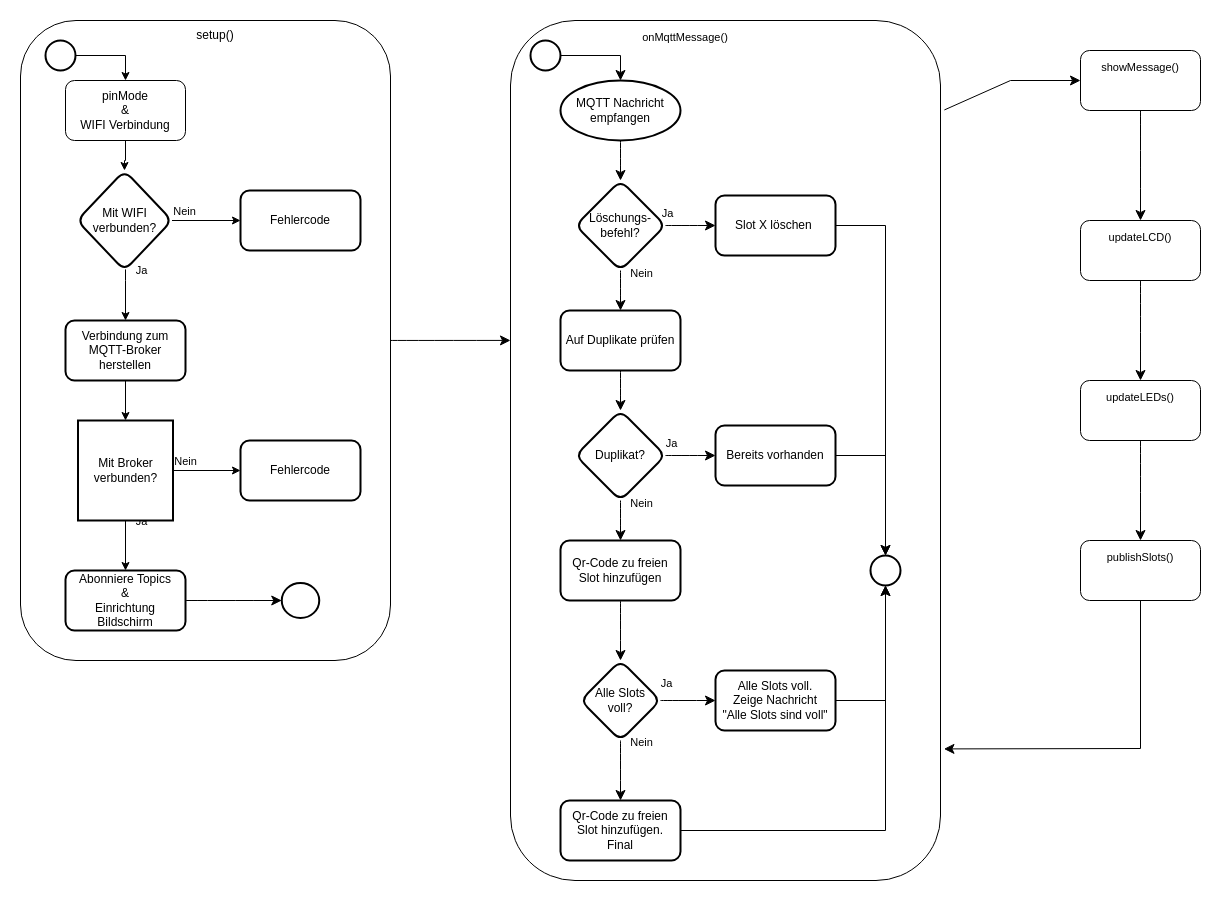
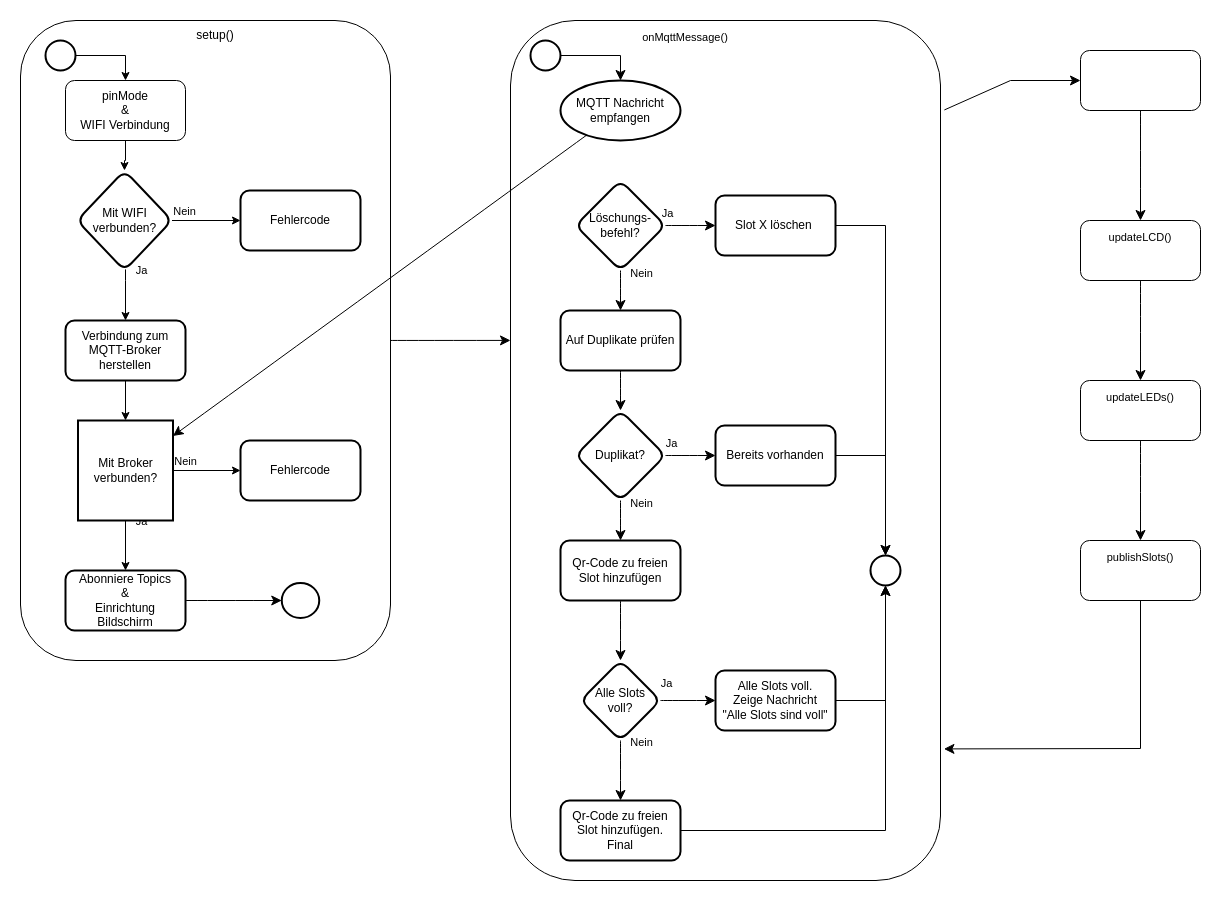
(1141, 66) -> none
(621, 156) -> (383, 283)
